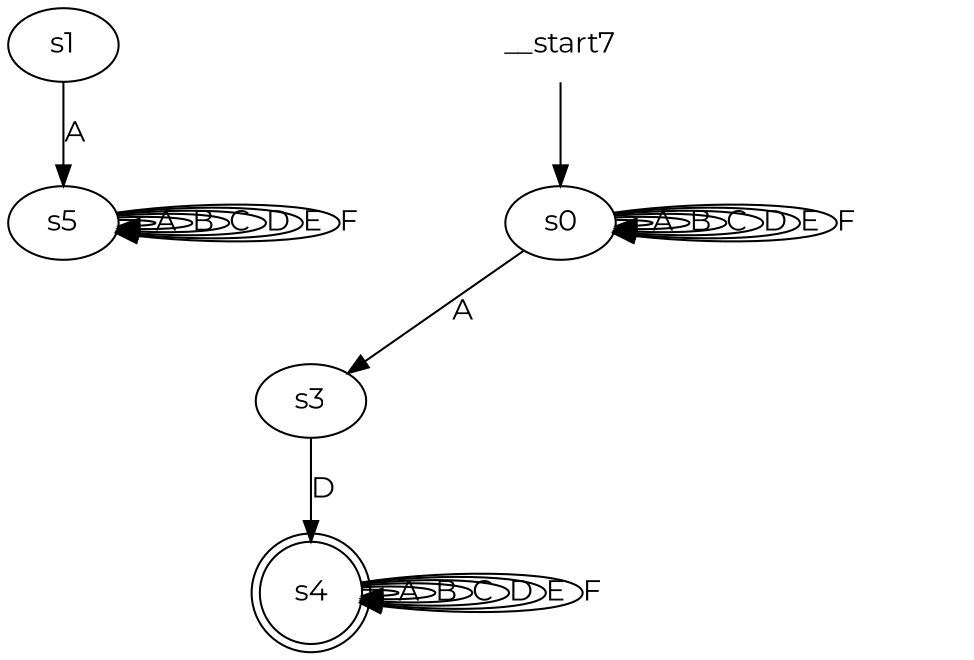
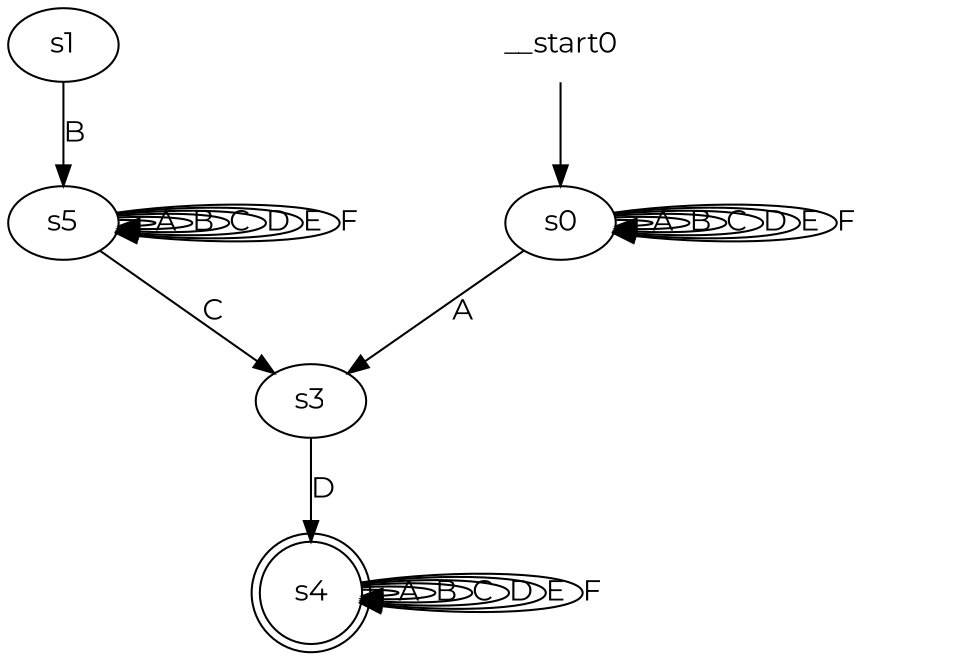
(561, 45) -> (561, 45)
(75, 134) -> (75, 134)
none -> (179, 306)
